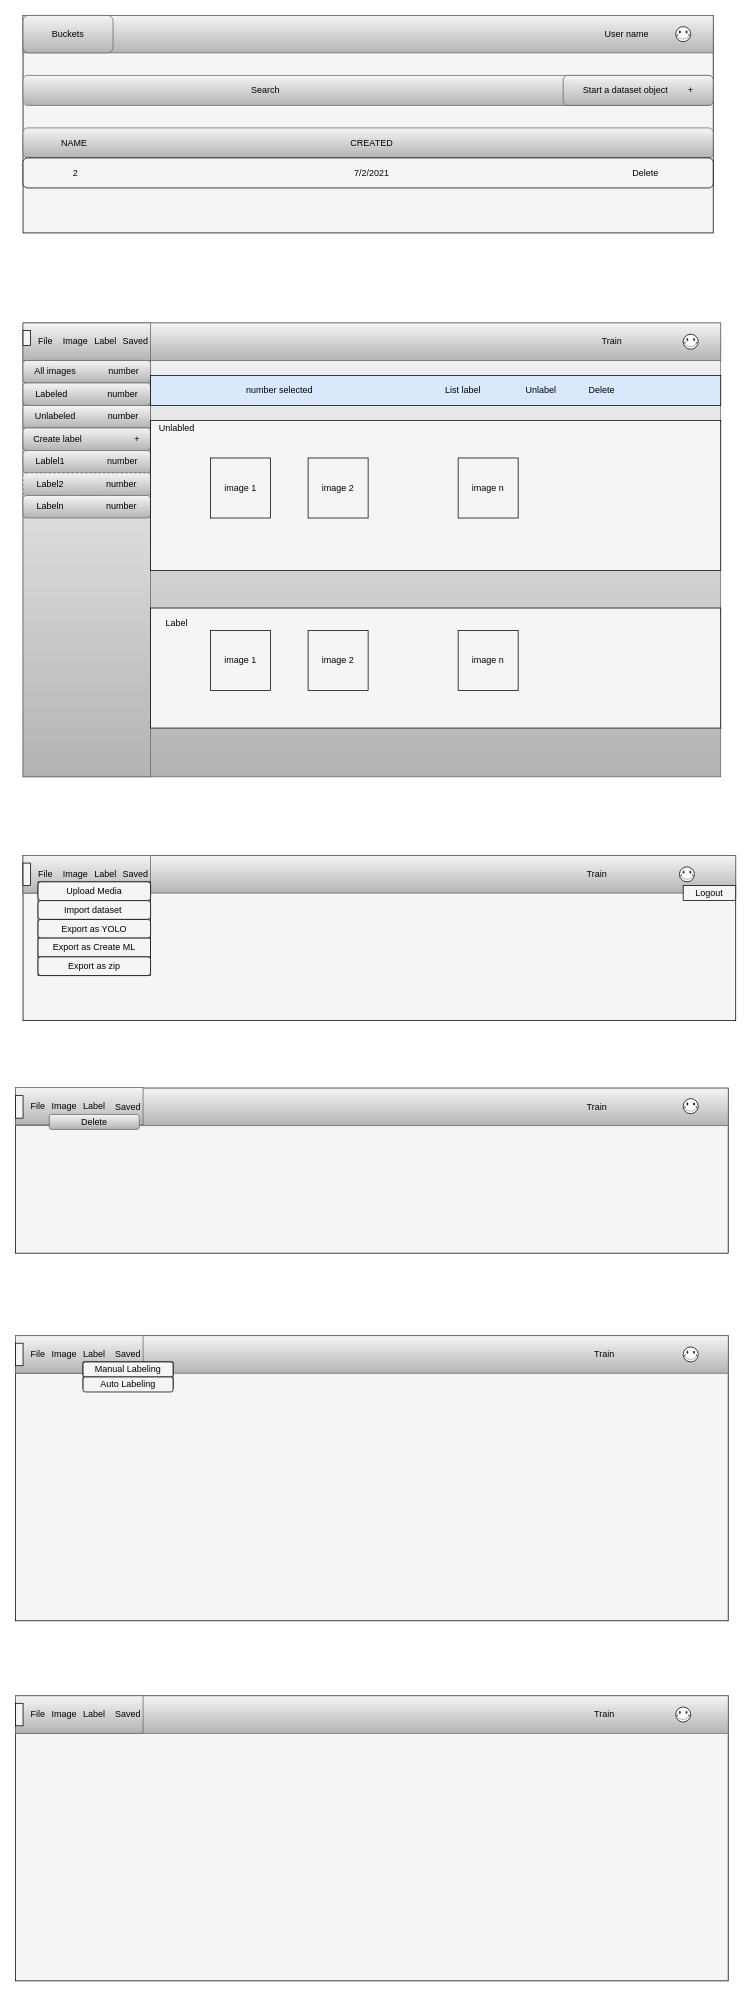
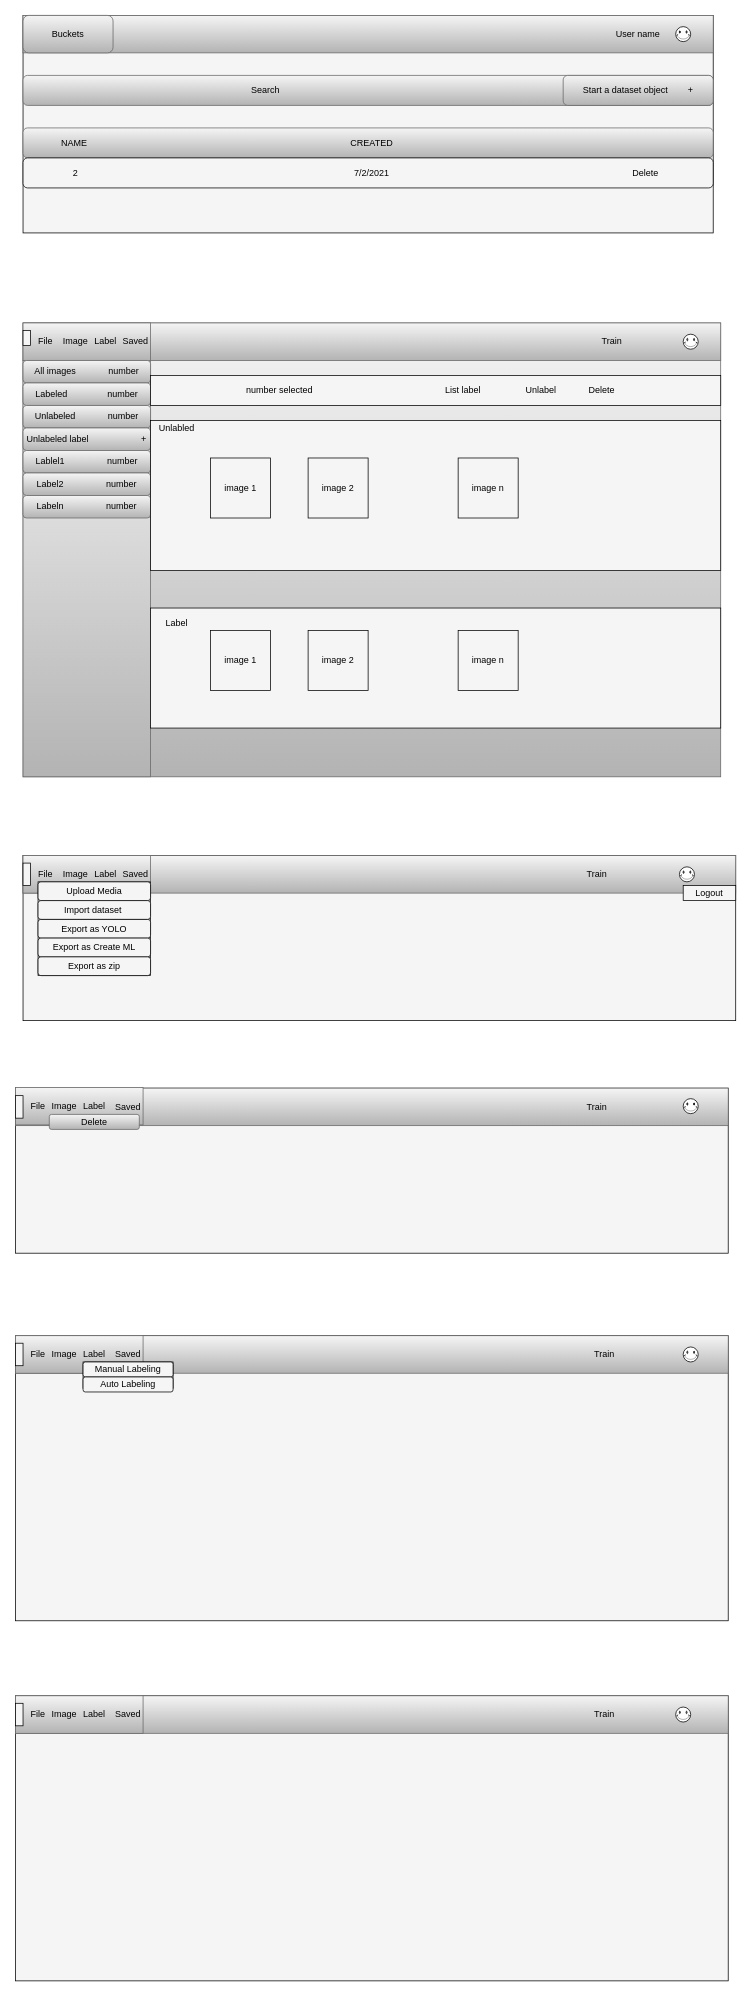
(627, 34) -> (638, 34)
(435, 390) -> (435, 390)
(87, 417) -> (87, 417)
(87, 439) -> (87, 439)
(87, 484) -> (87, 484)
(94, 947) -> (94, 947)
